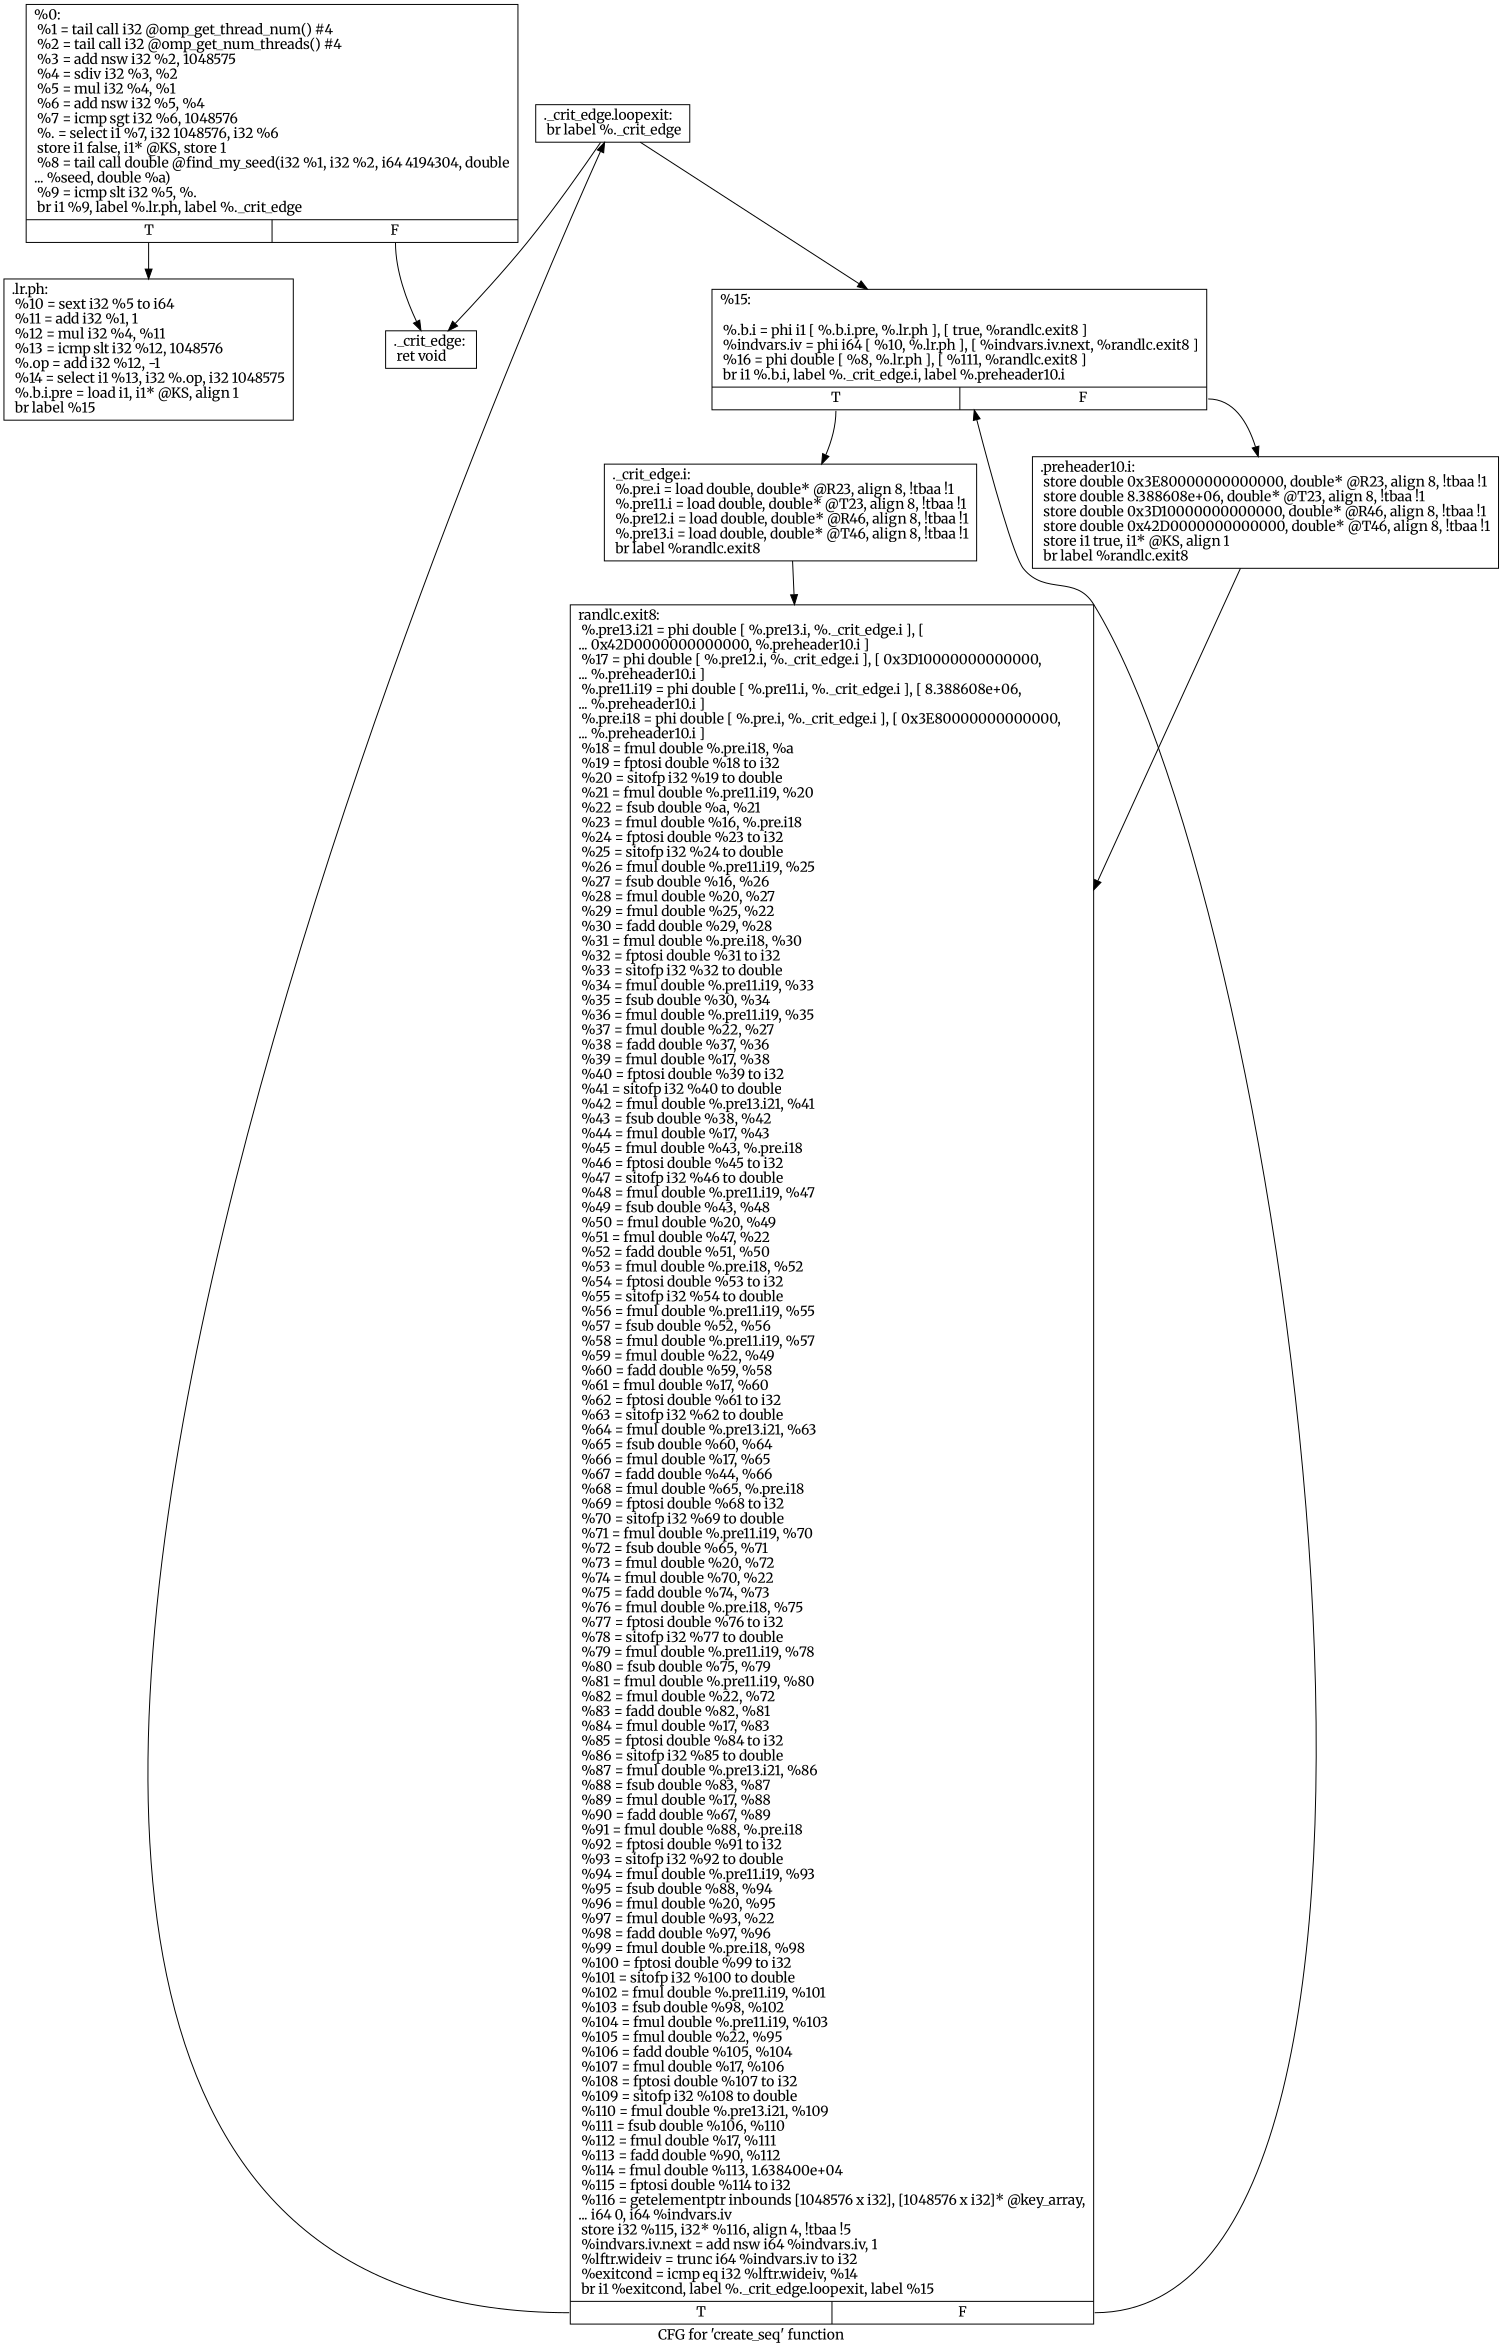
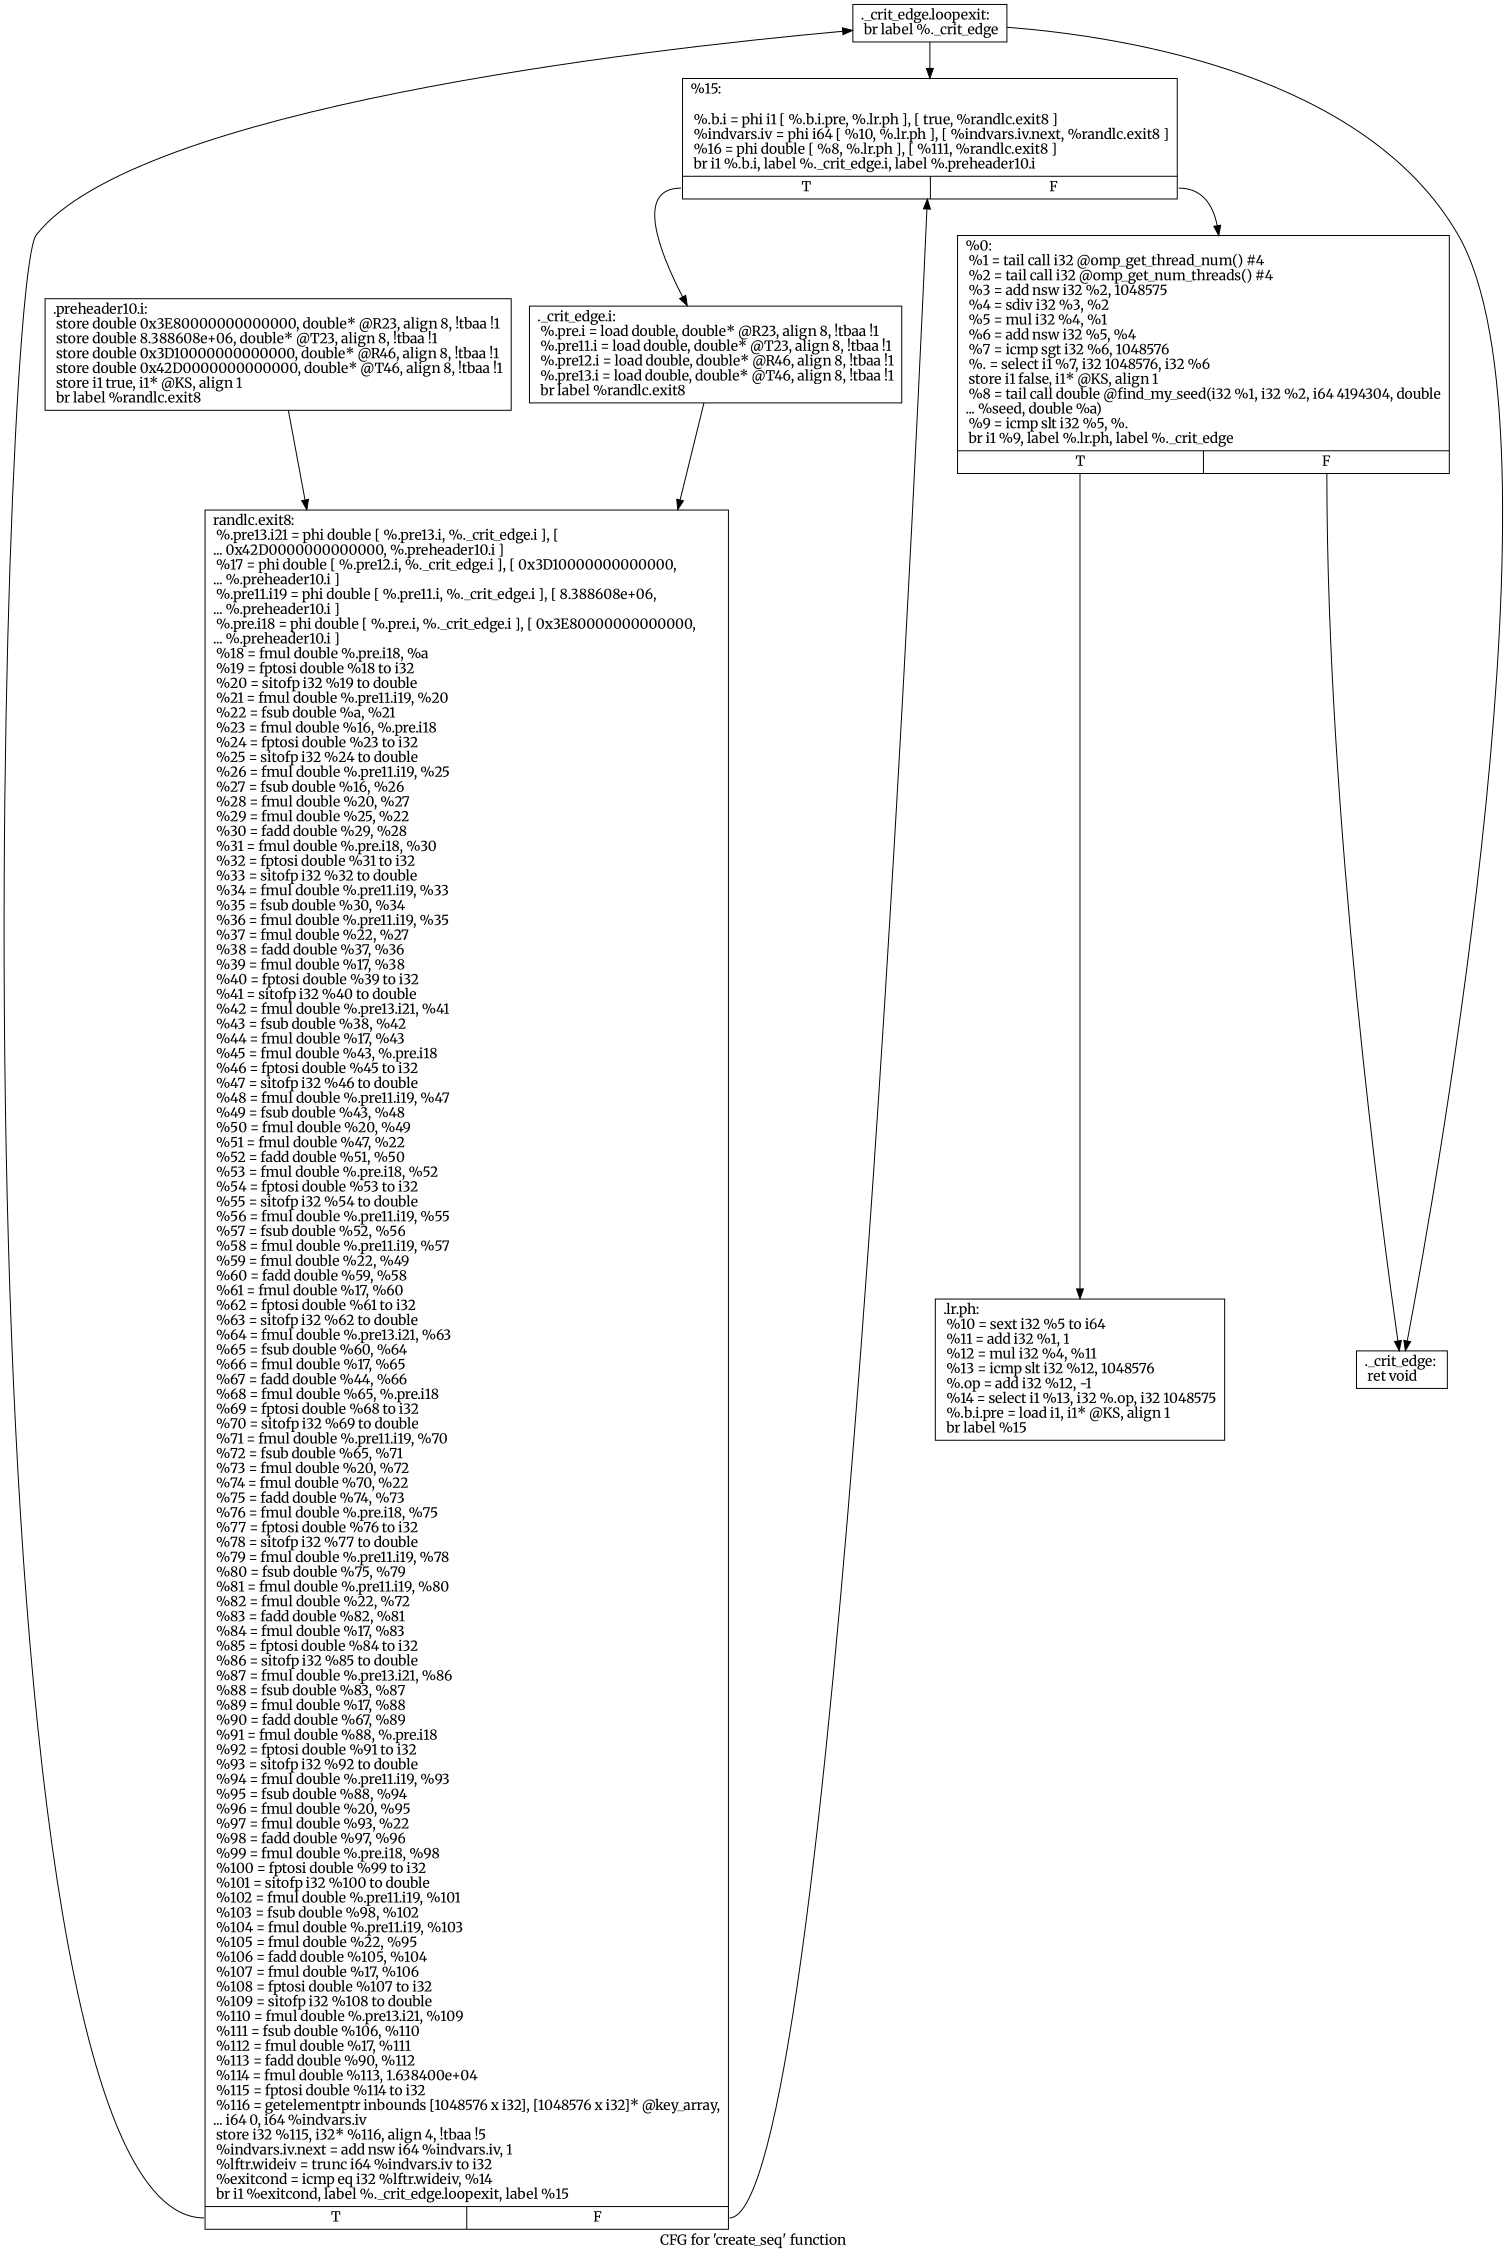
(130, 149) -> (1062, 380)
(1239, 415) -> (1205, 199)
